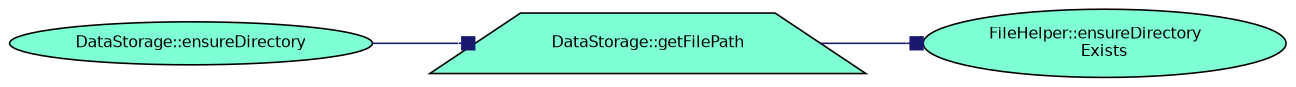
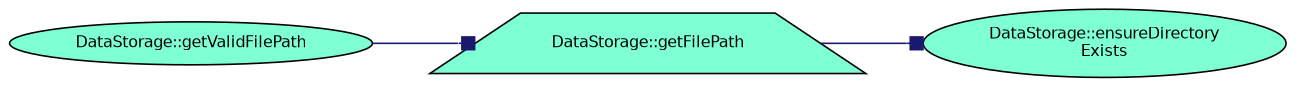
(191, 43) -> (191, 43)
(1105, 43) -> (1105, 43)
